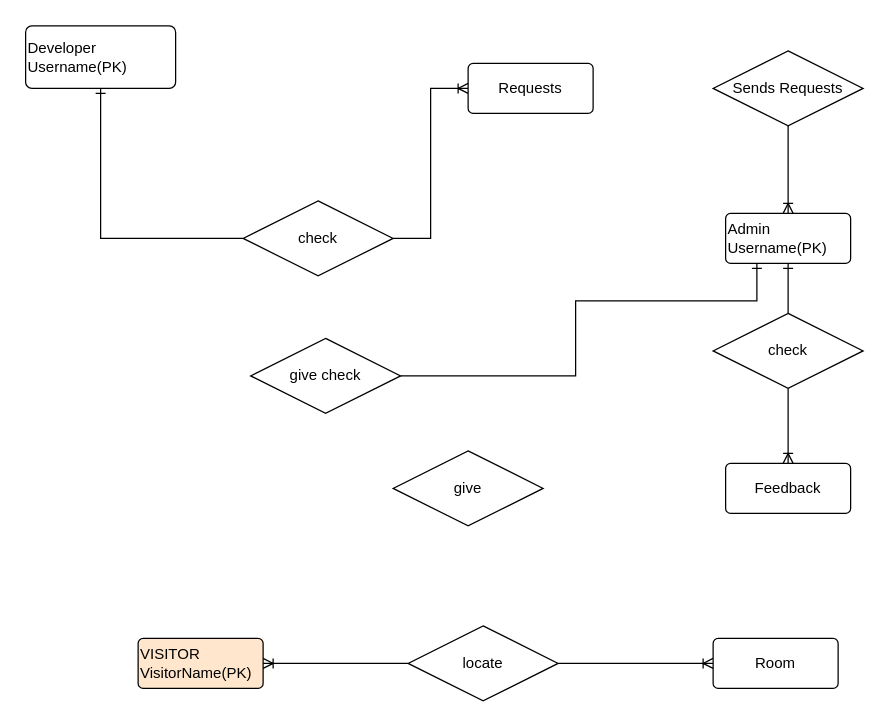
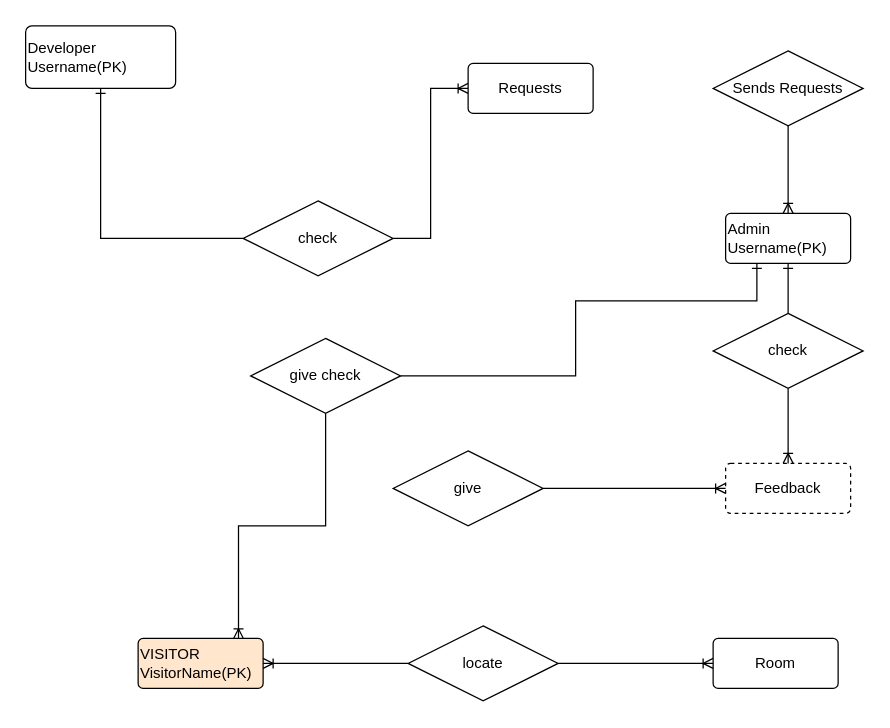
none -> (634, 488)
(788, 488) -> (788, 488)
none -> (283, 526)
